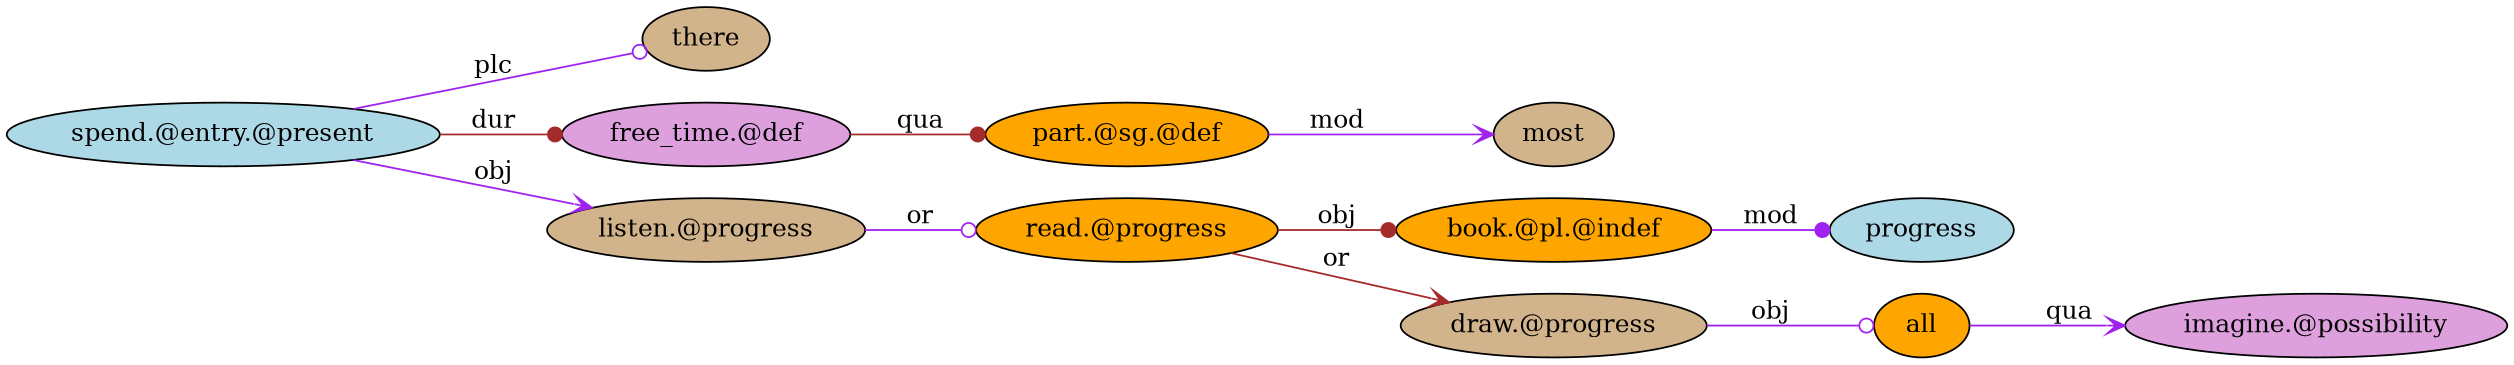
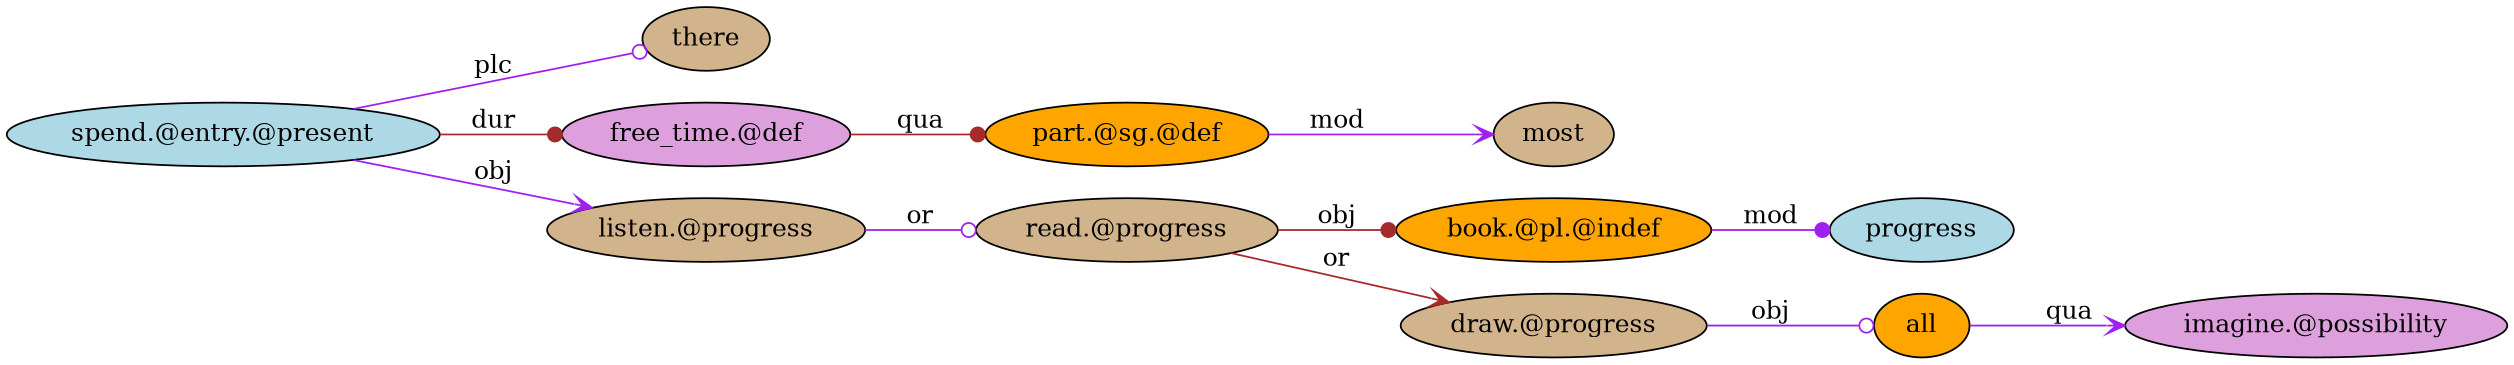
(1127, 230) -> (1127, 230)
